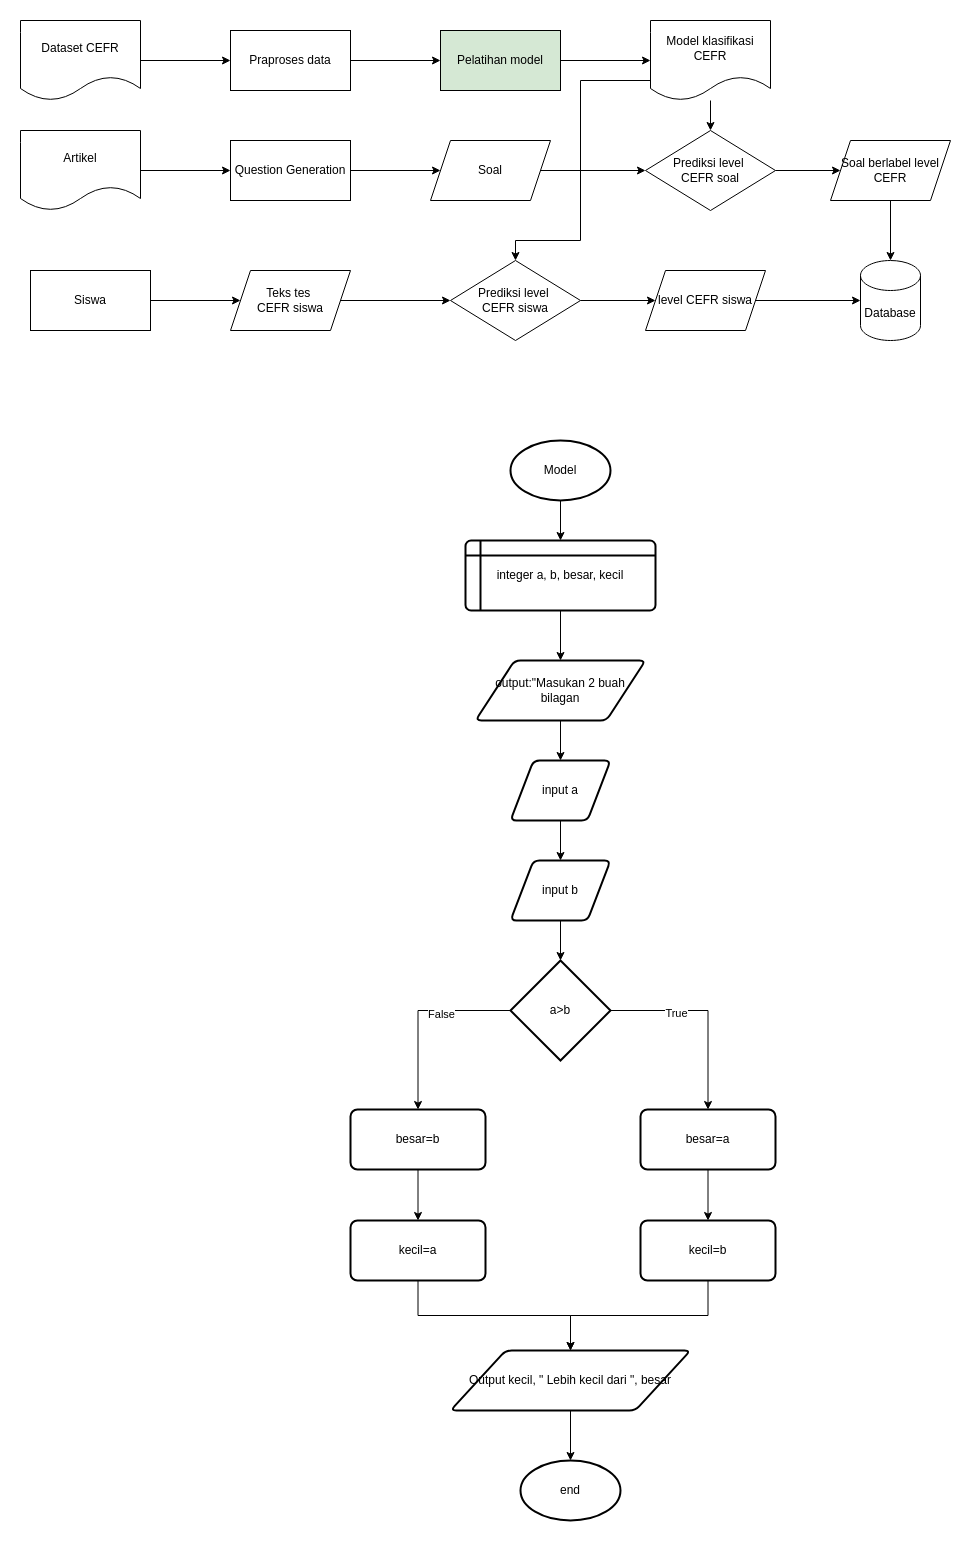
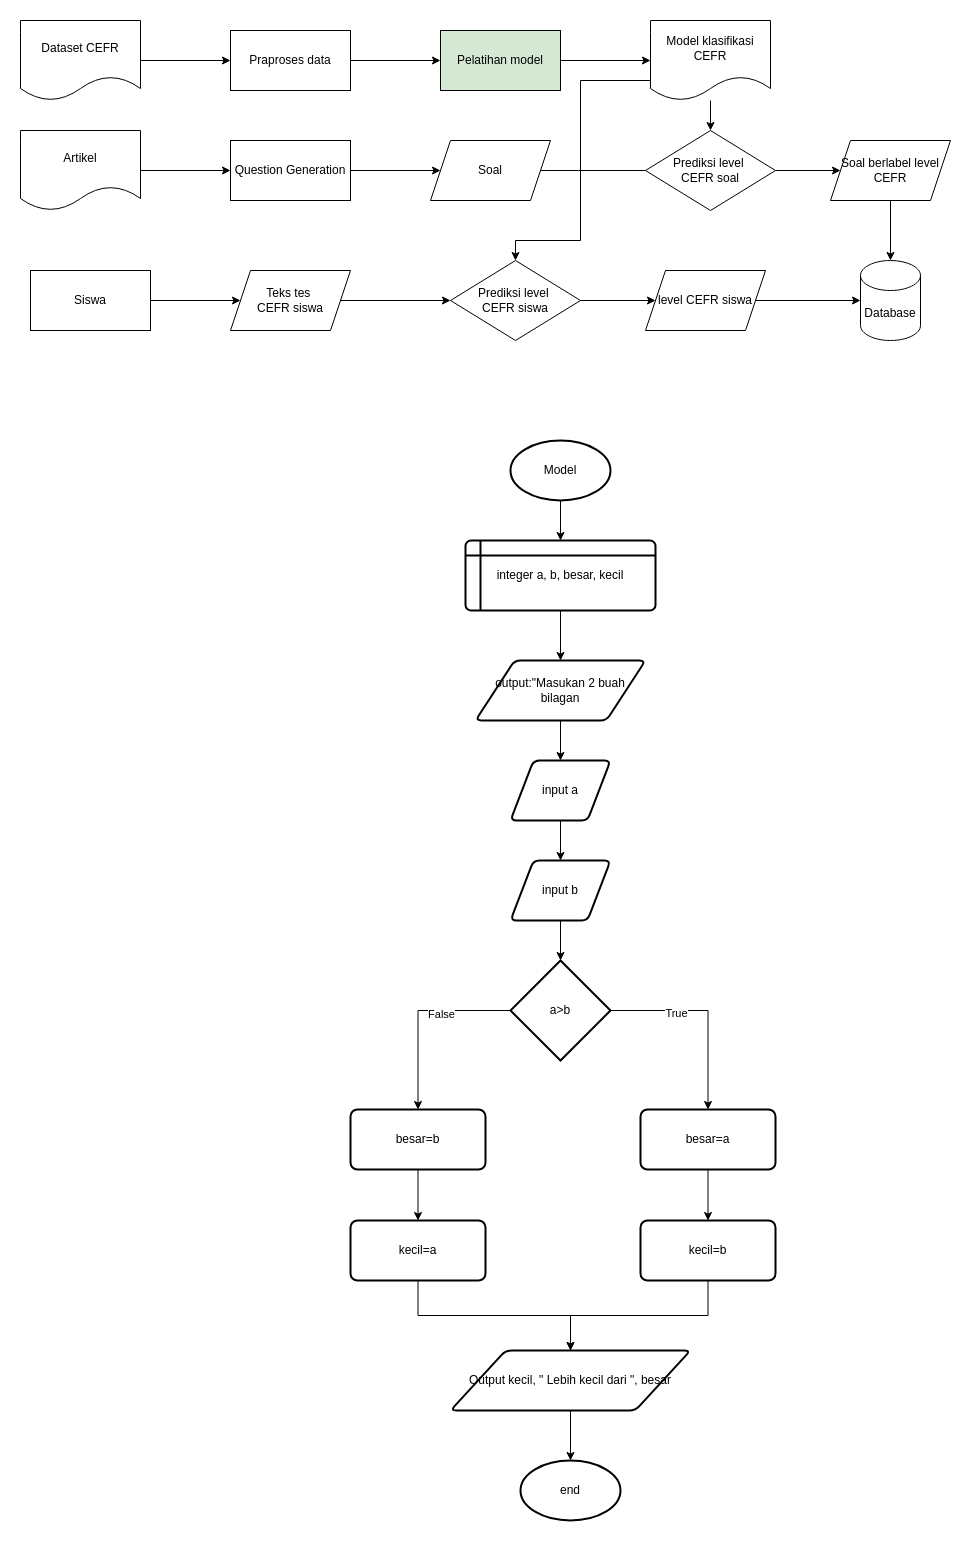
(637, 171) -> (640, 171)
